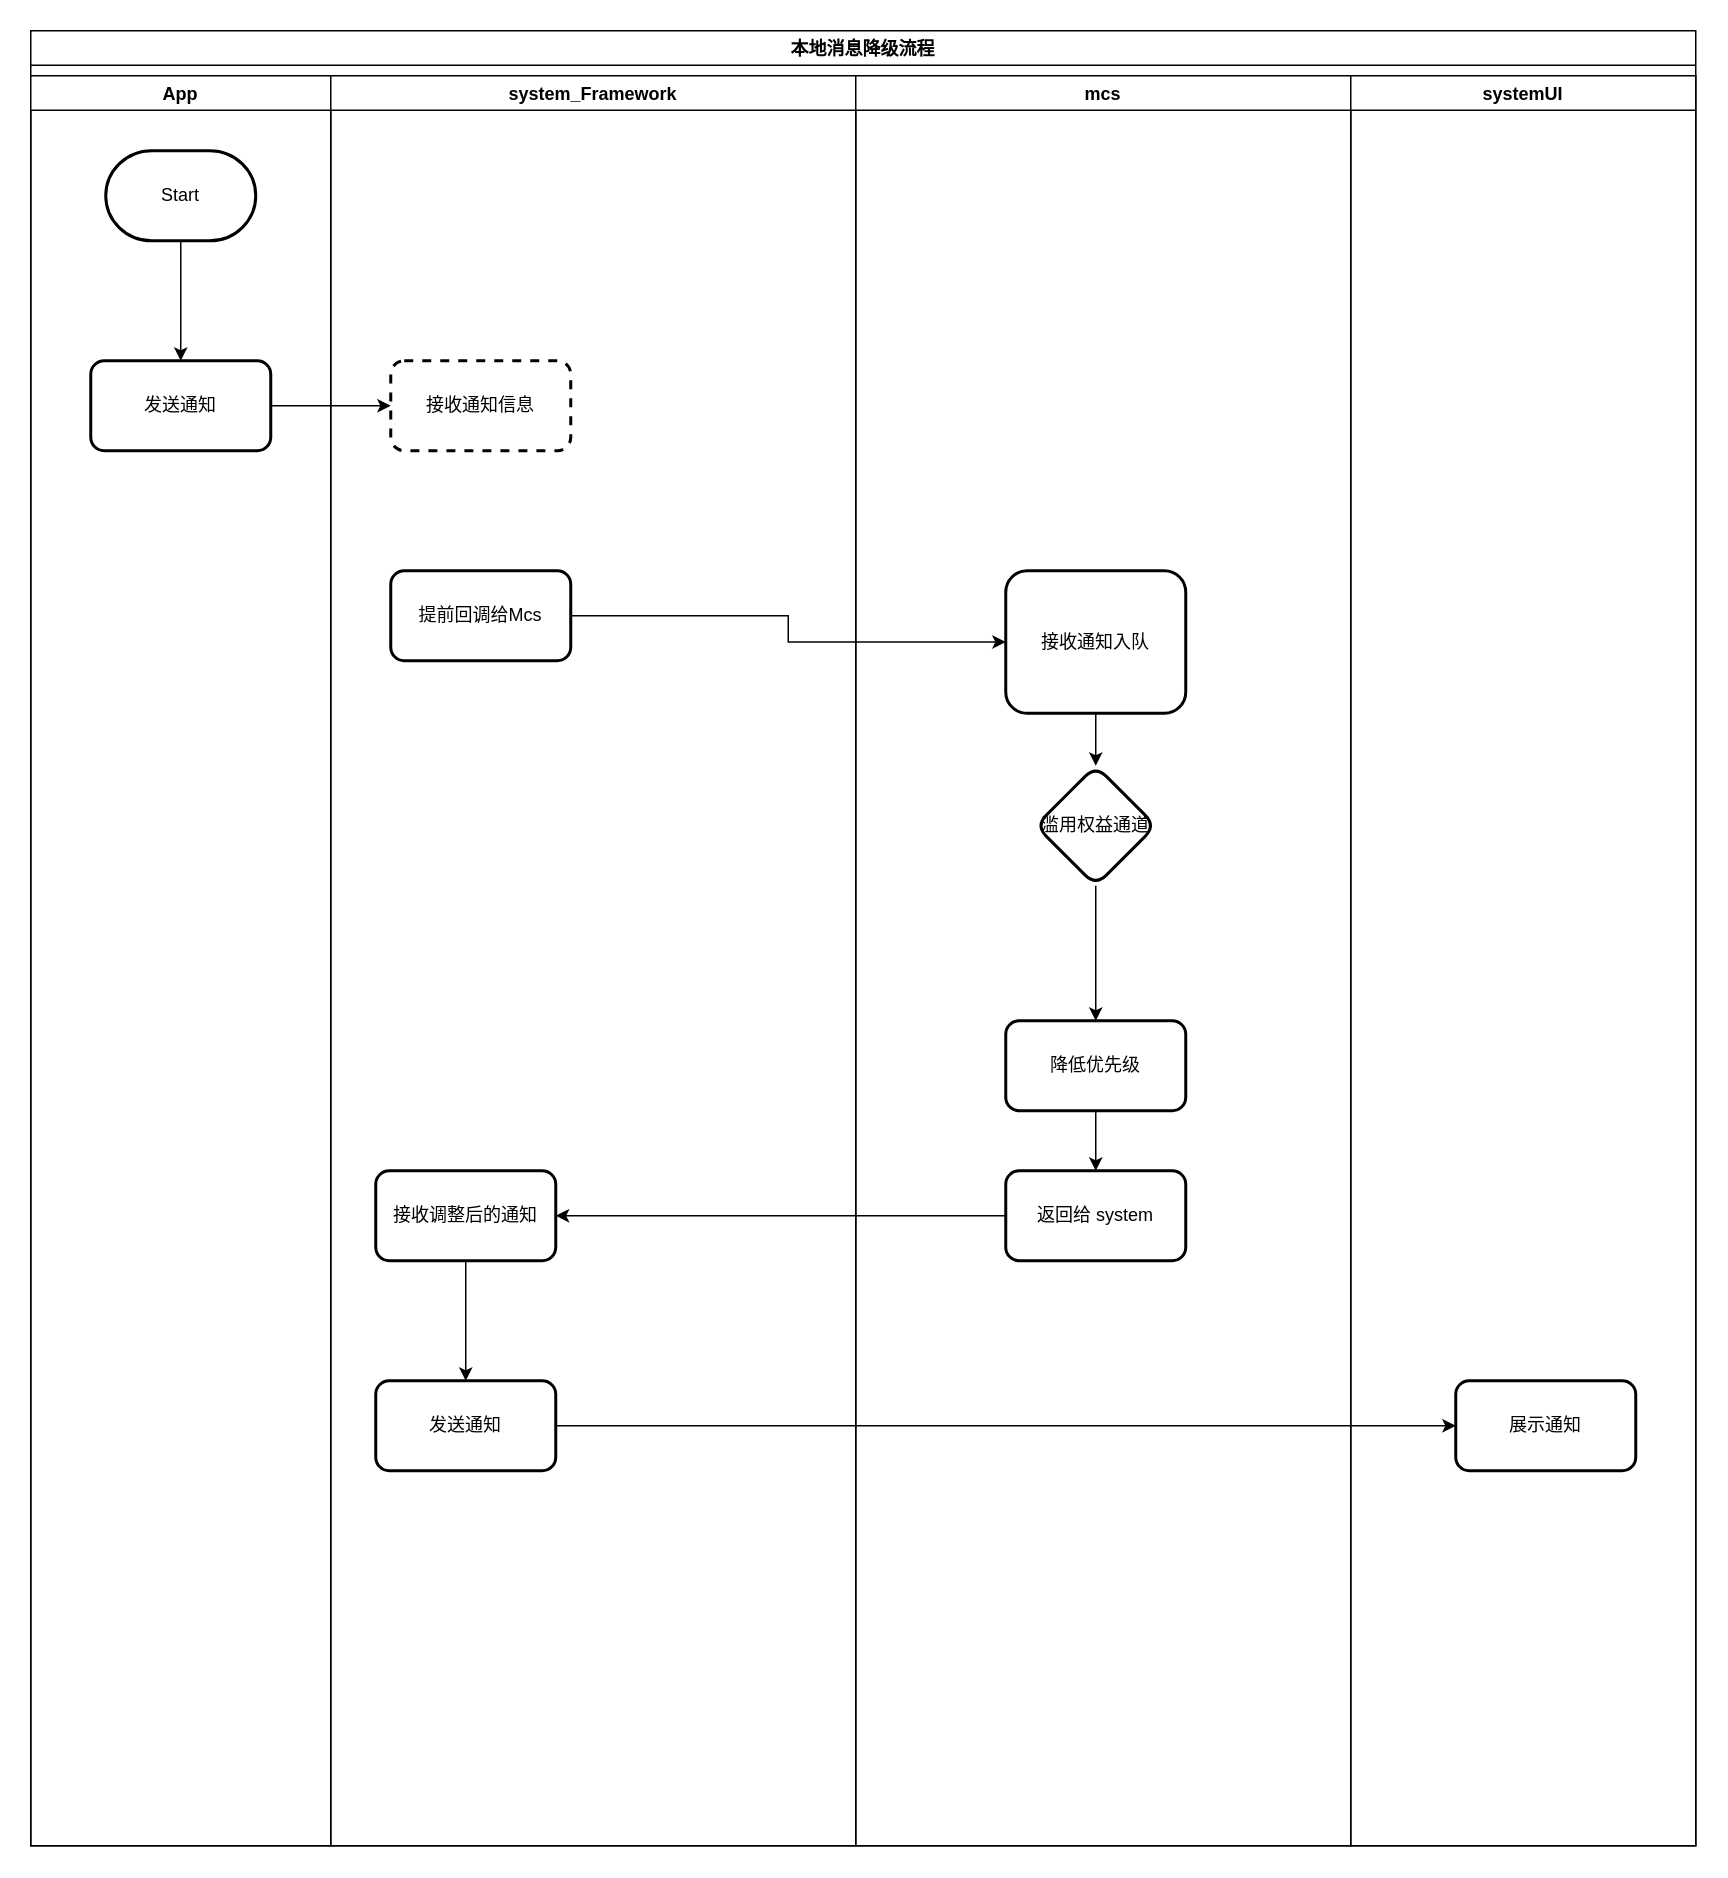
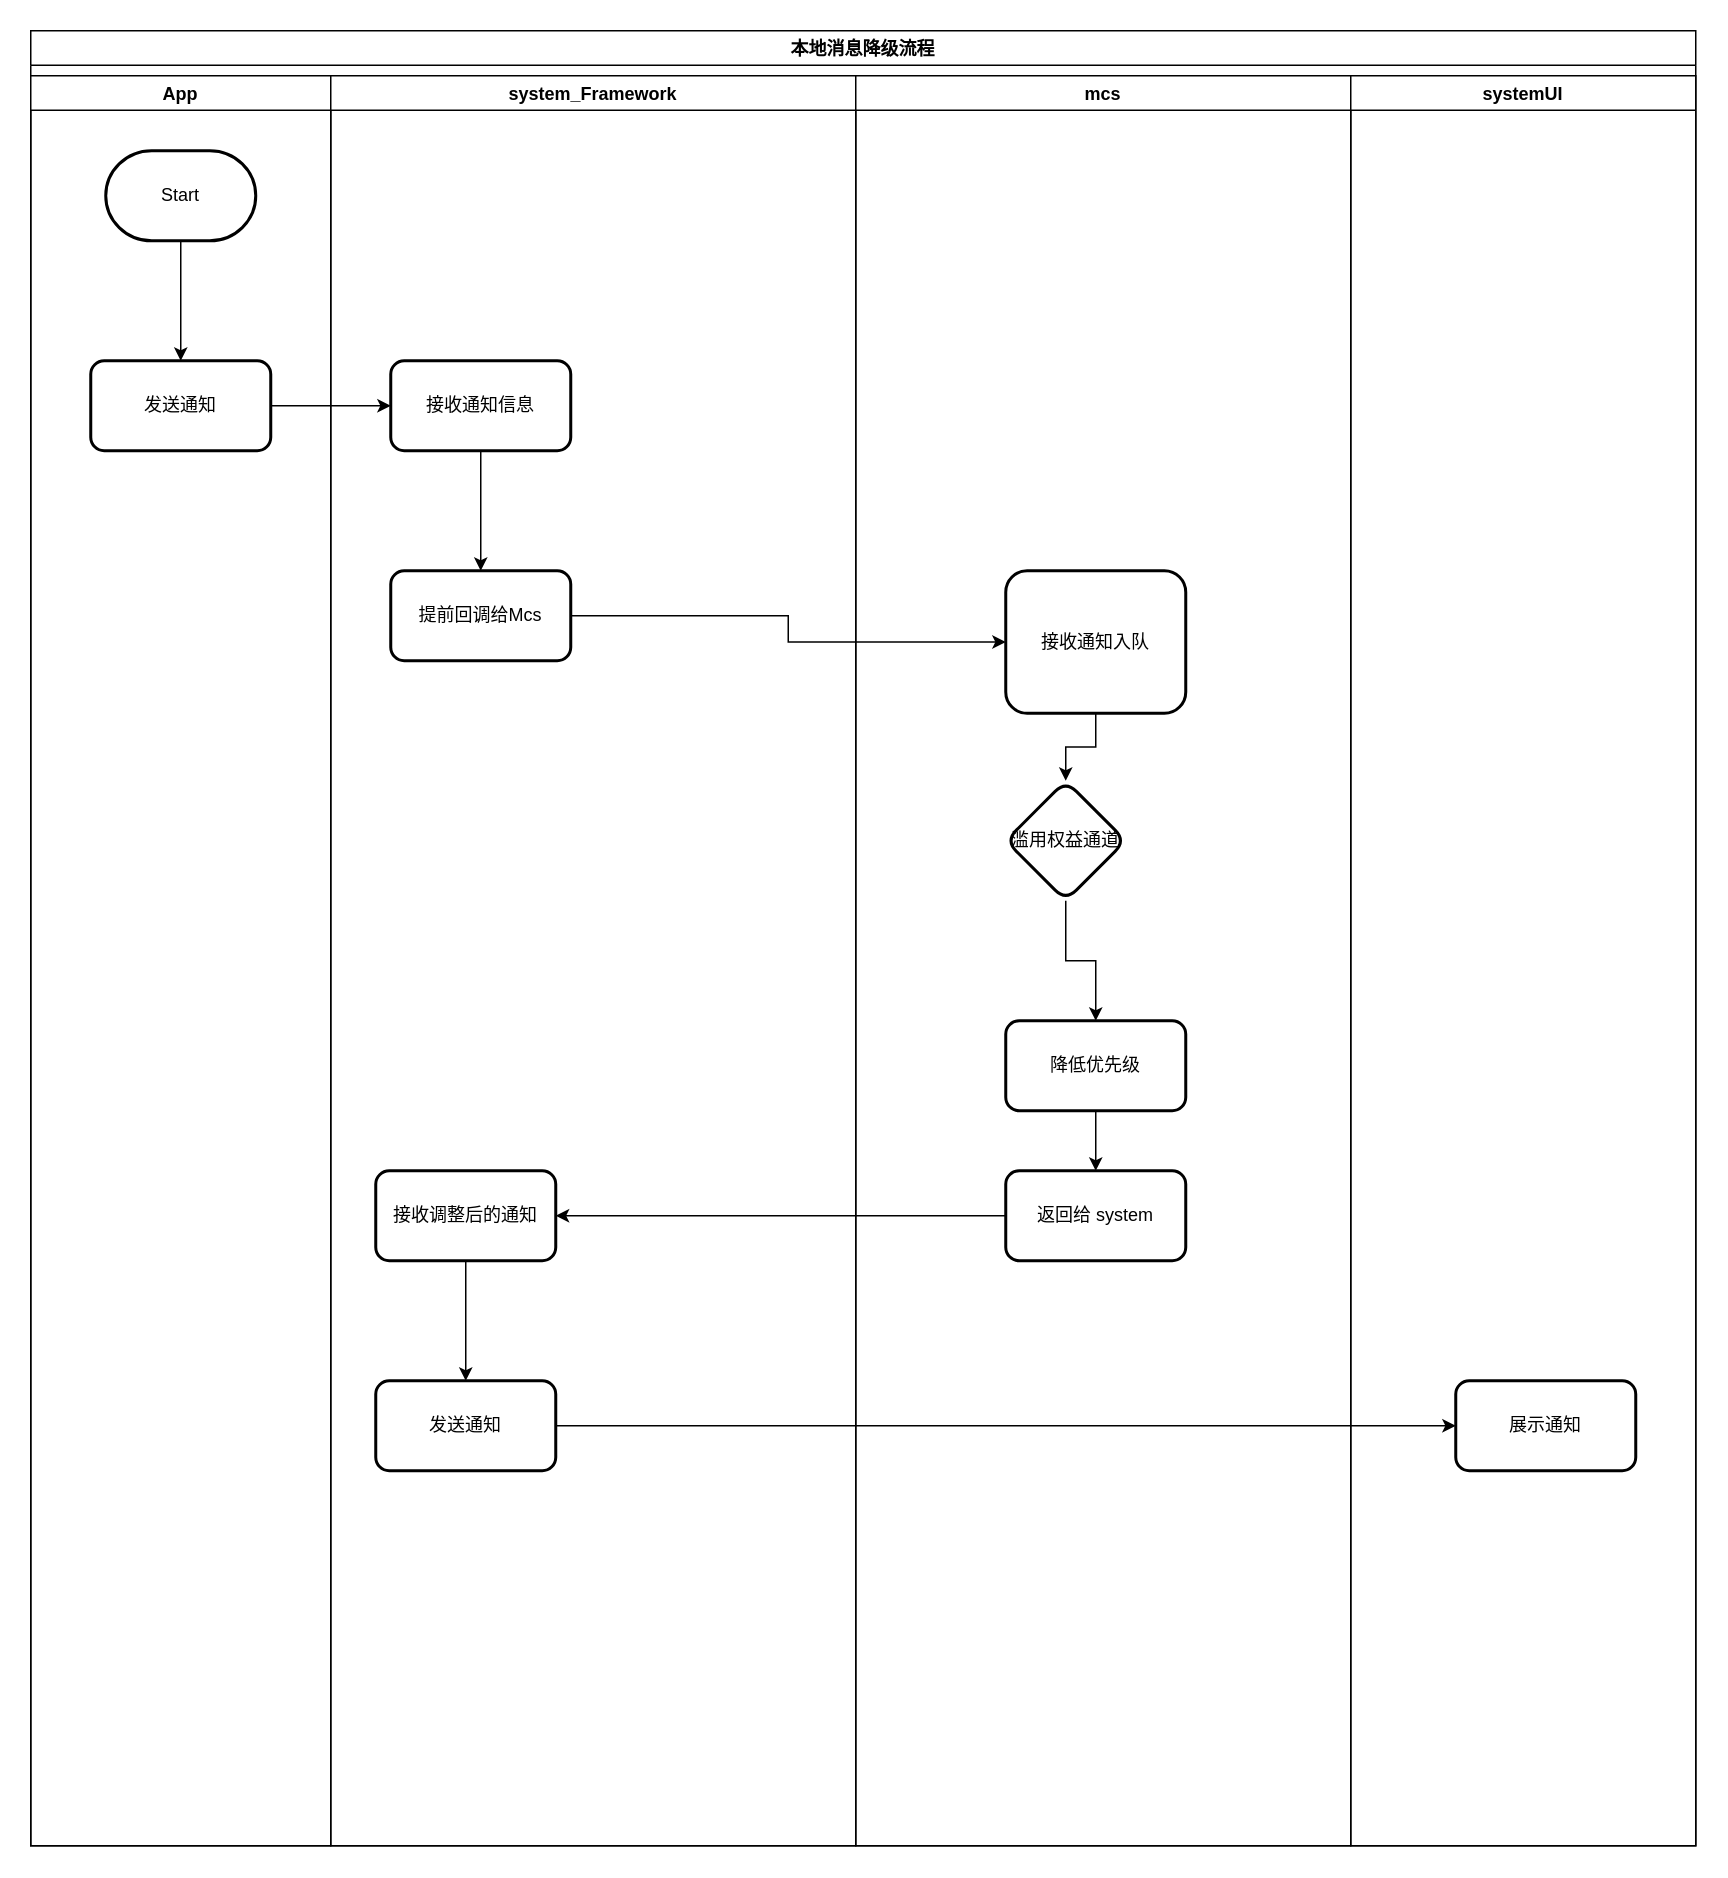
(481, 406) -> (481, 406)
none -> (481, 506)
(1096, 826) -> (1066, 841)
